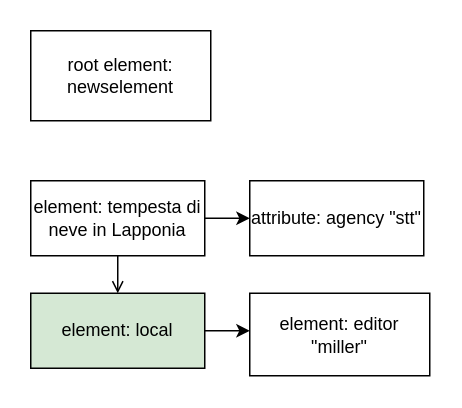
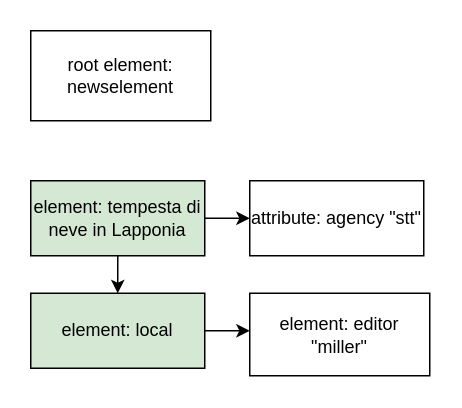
(118, 218) -> (118, 218)
(118, 284) -> (118, 282)
